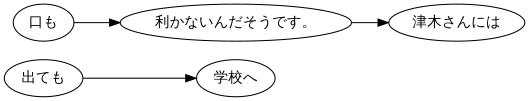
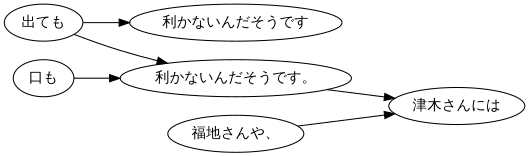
none -> (115, 49)
(236, 78) -> (236, 23)
none -> (236, 134)
